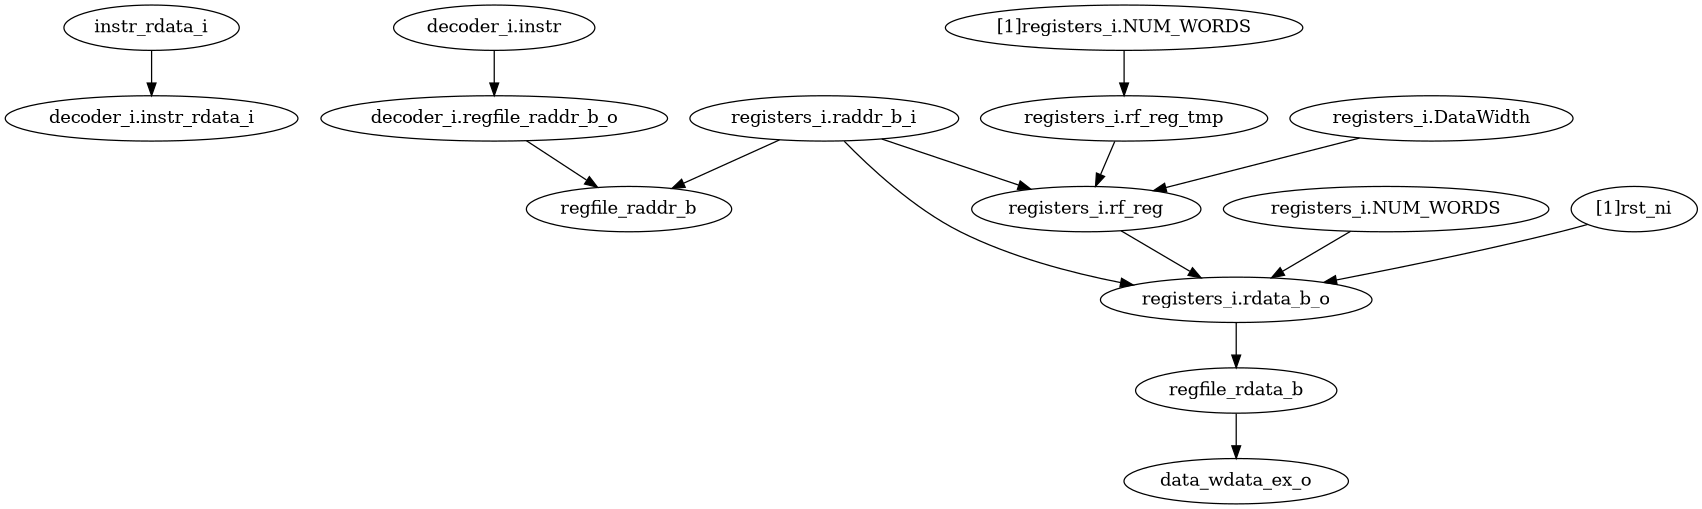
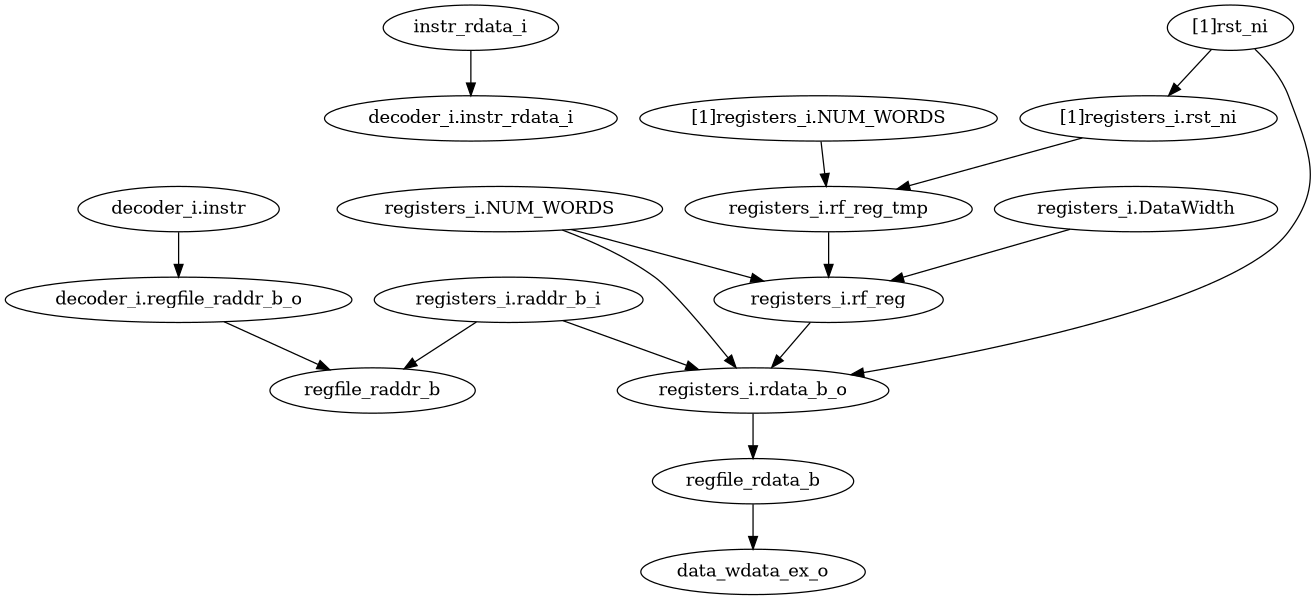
none -> (1149, 118)
(950, 162) -> (661, 254)
